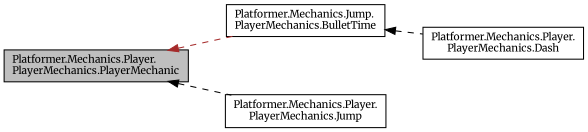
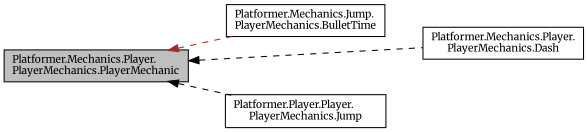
(409, 32) -> (311, 54)
(306, 111) -> (306, 111)
